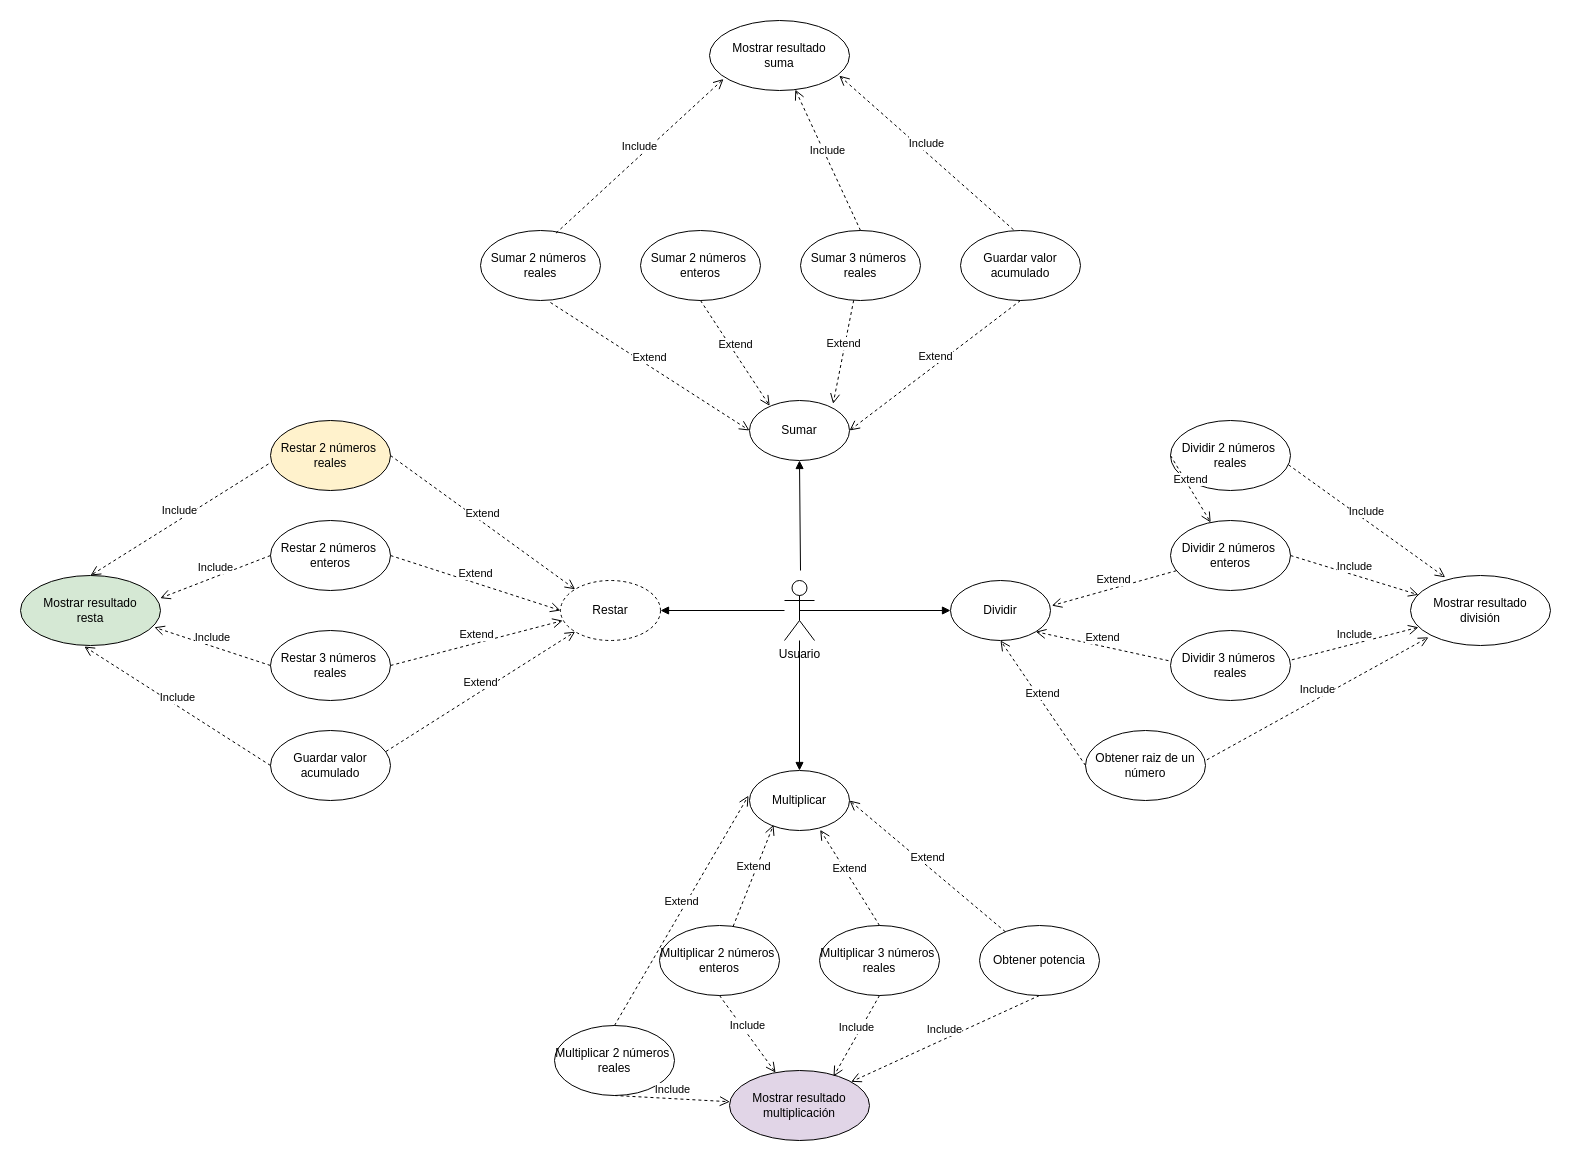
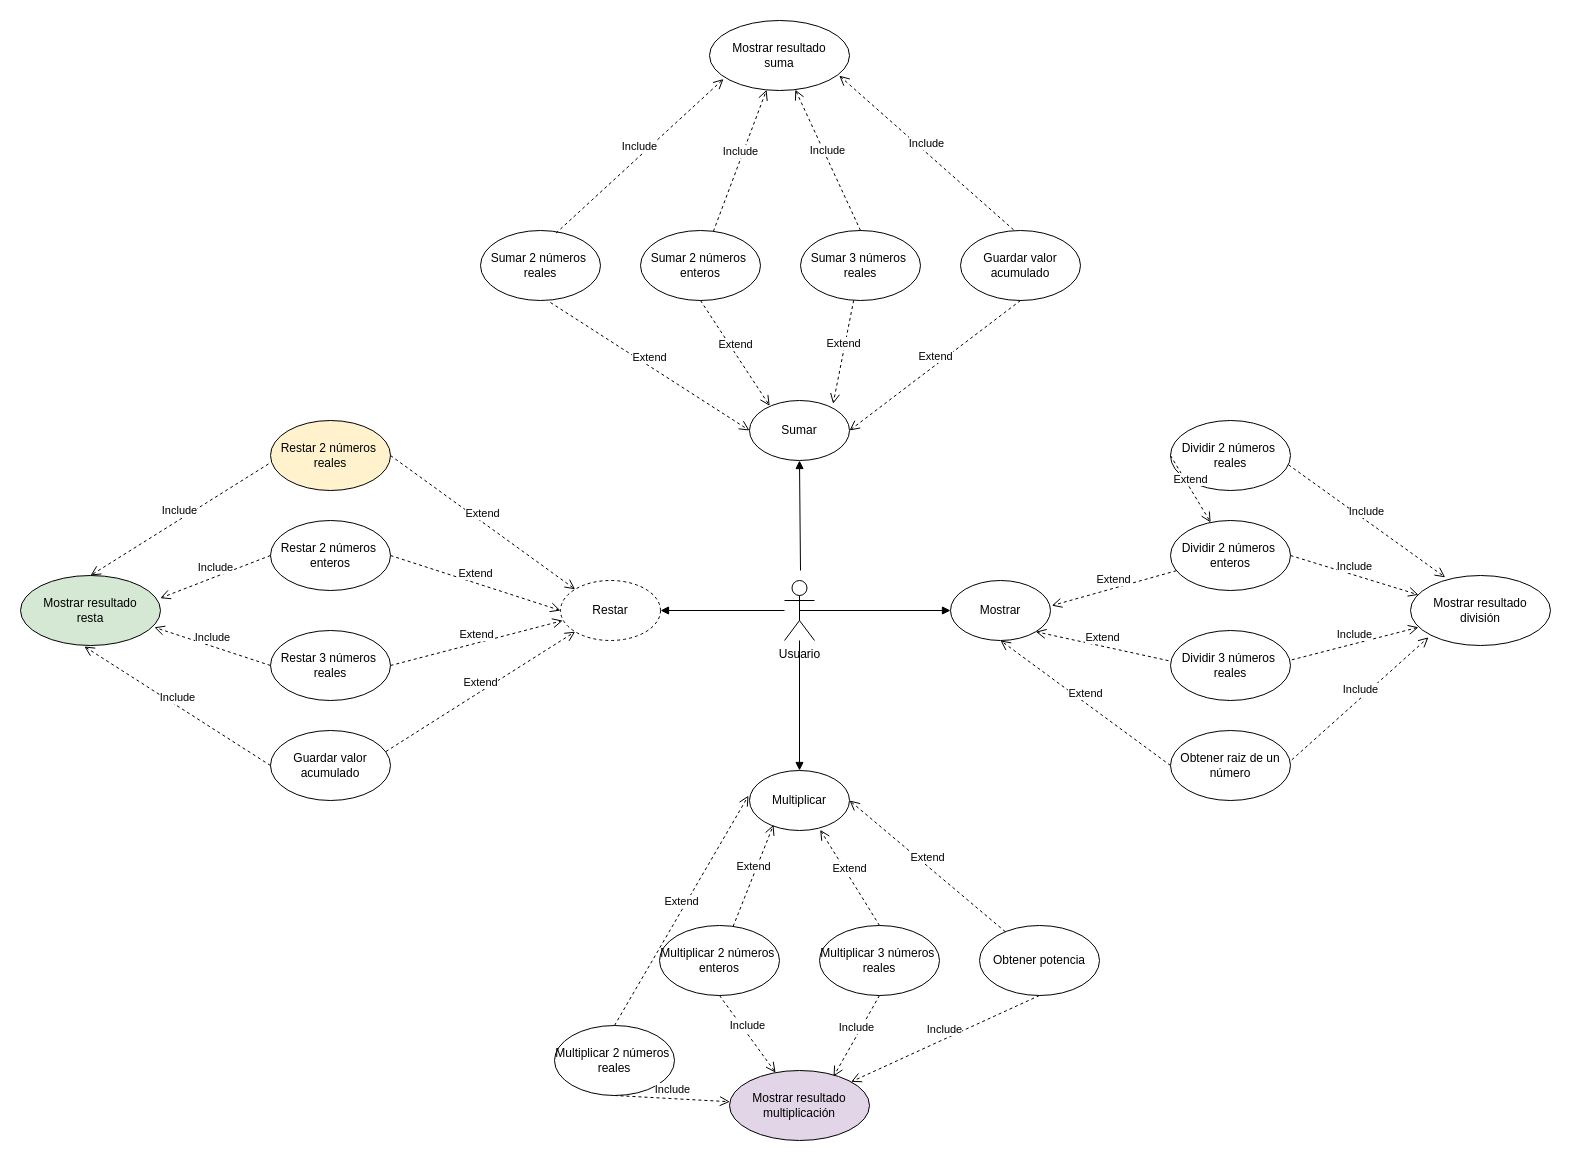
none -> (740, 162)
(1001, 611) -> (1001, 611)
(1146, 766) -> (1231, 766)
